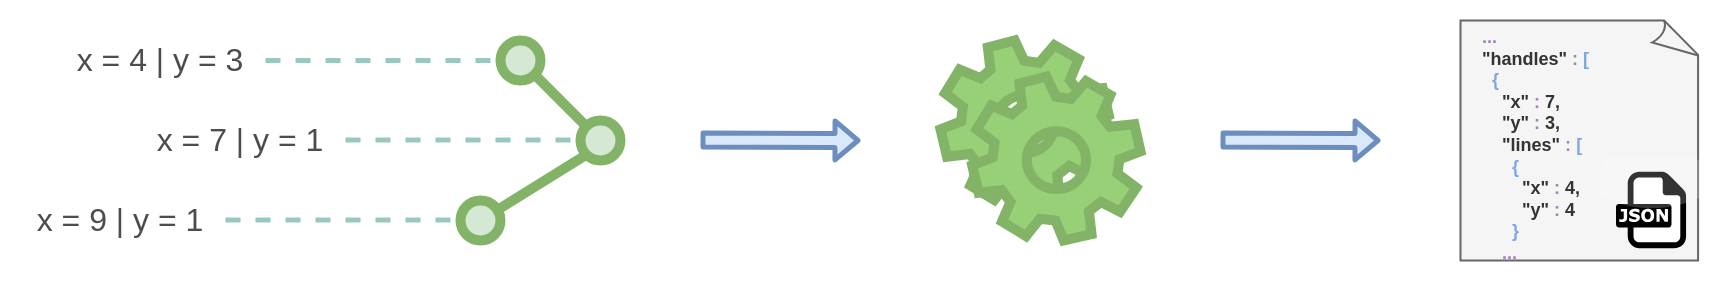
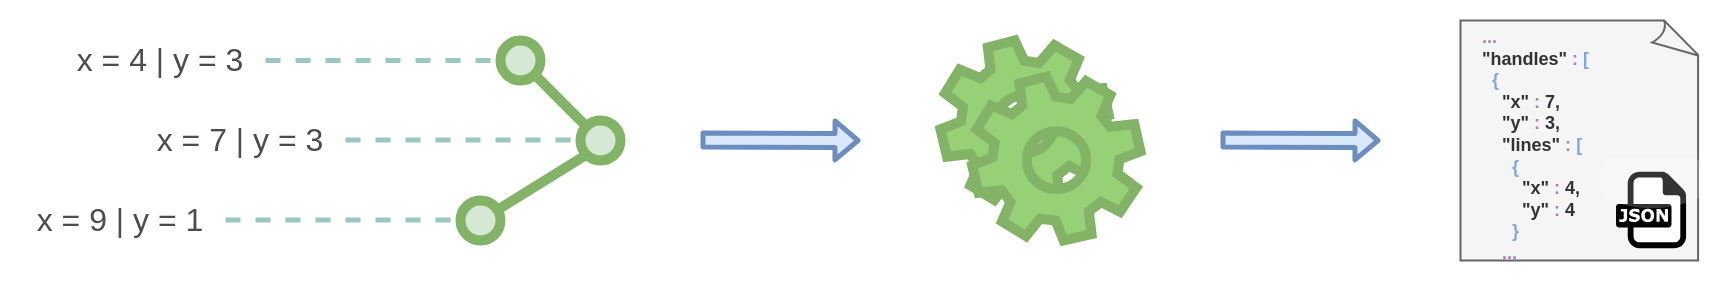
(241, 141) -> (241, 141)
